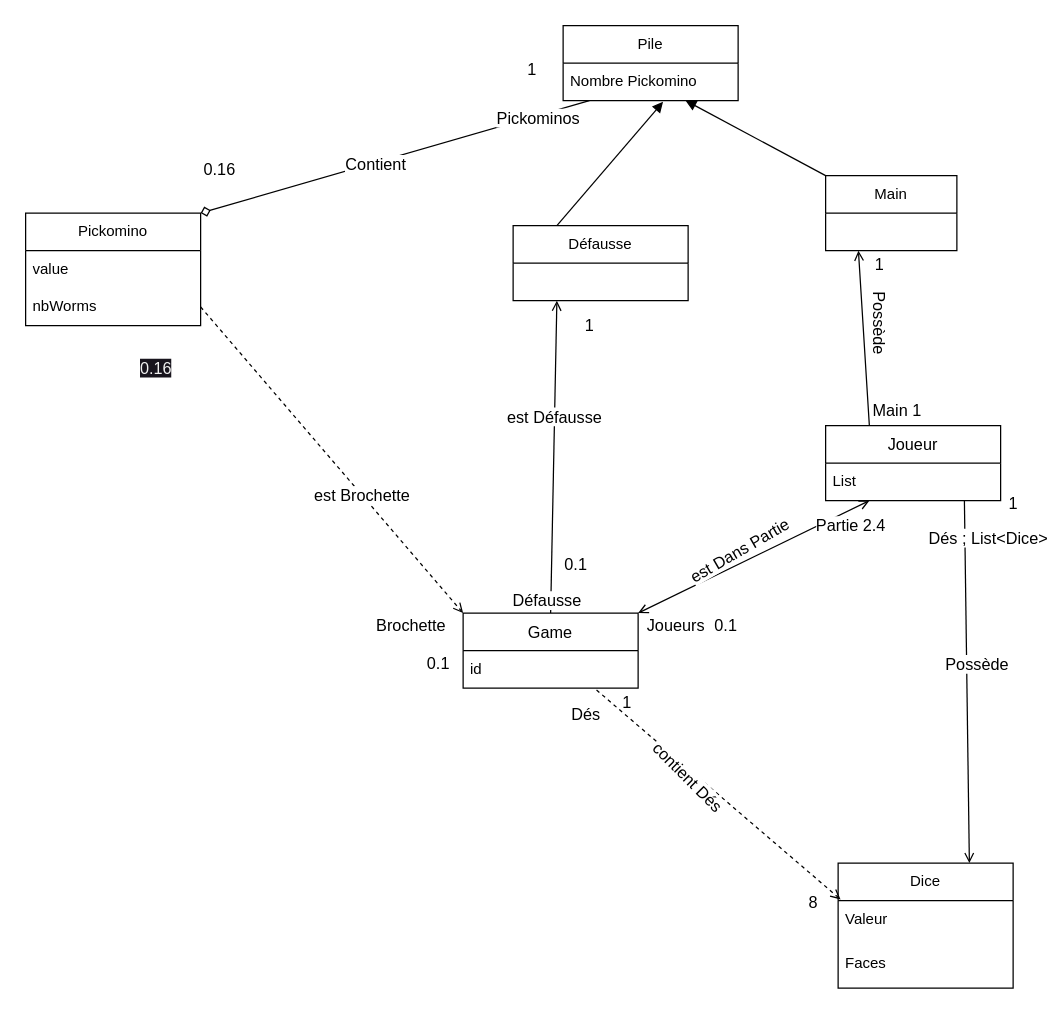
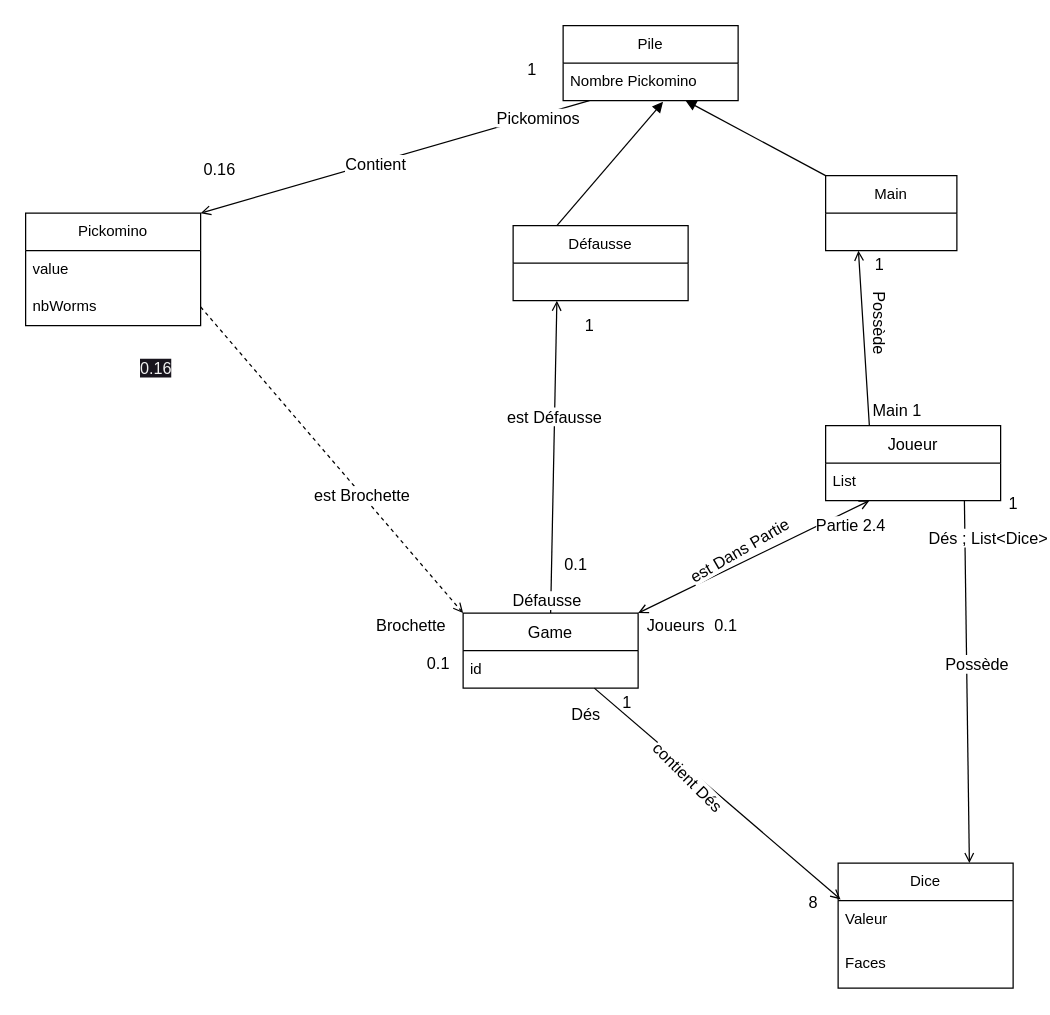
(211, 210) -> (207, 211)
(775, 843) -> (775, 843)
